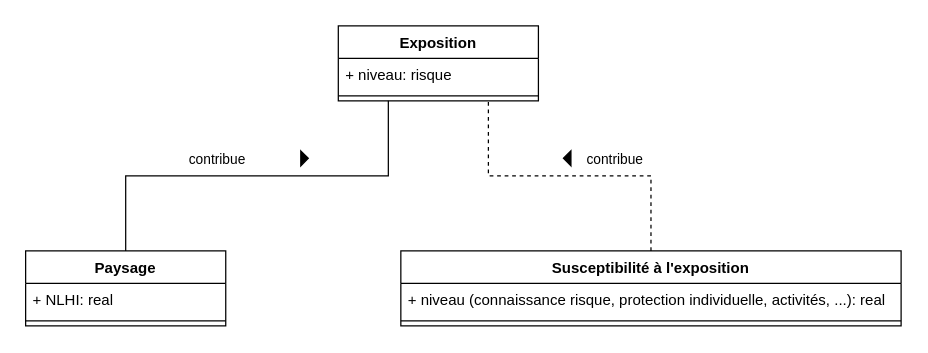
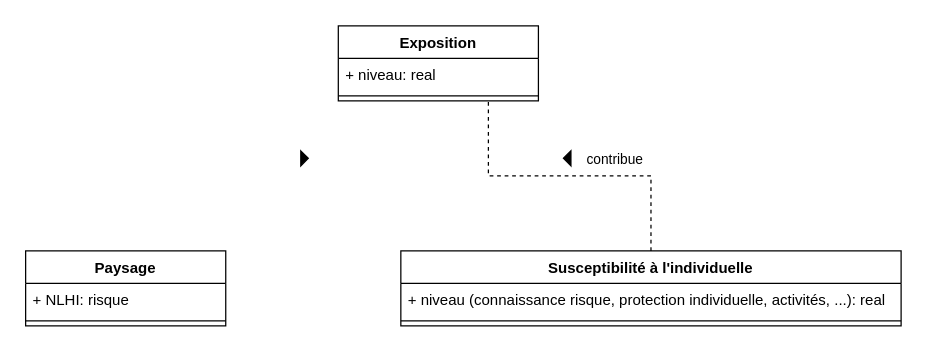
(402, 75) -> (394, 75)
(256, 176) -> none
(650, 268) -> (650, 268)
(75, 300) -> (84, 300)
